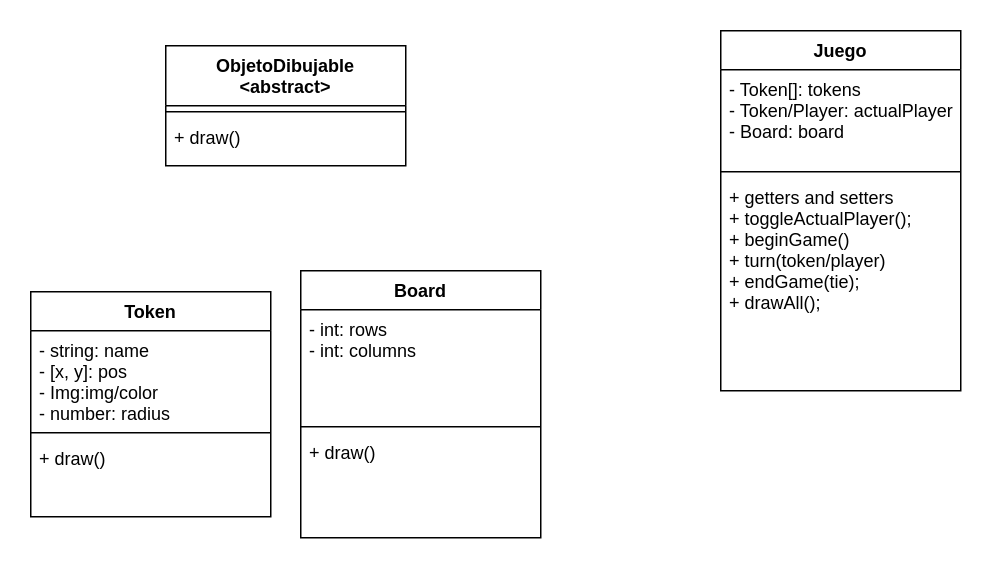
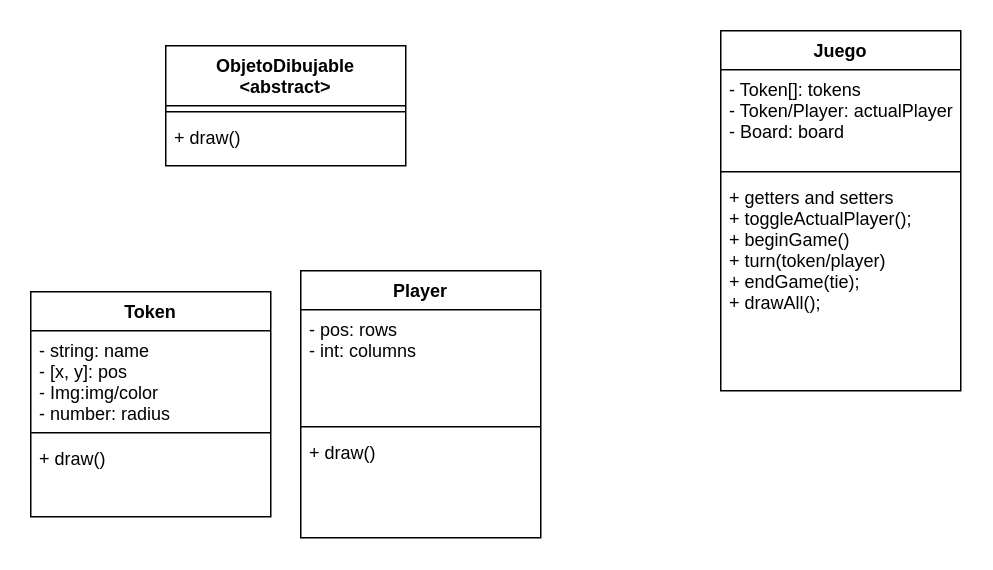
(420, 291) -> (420, 291)
(355, 330) -> (357, 330)
